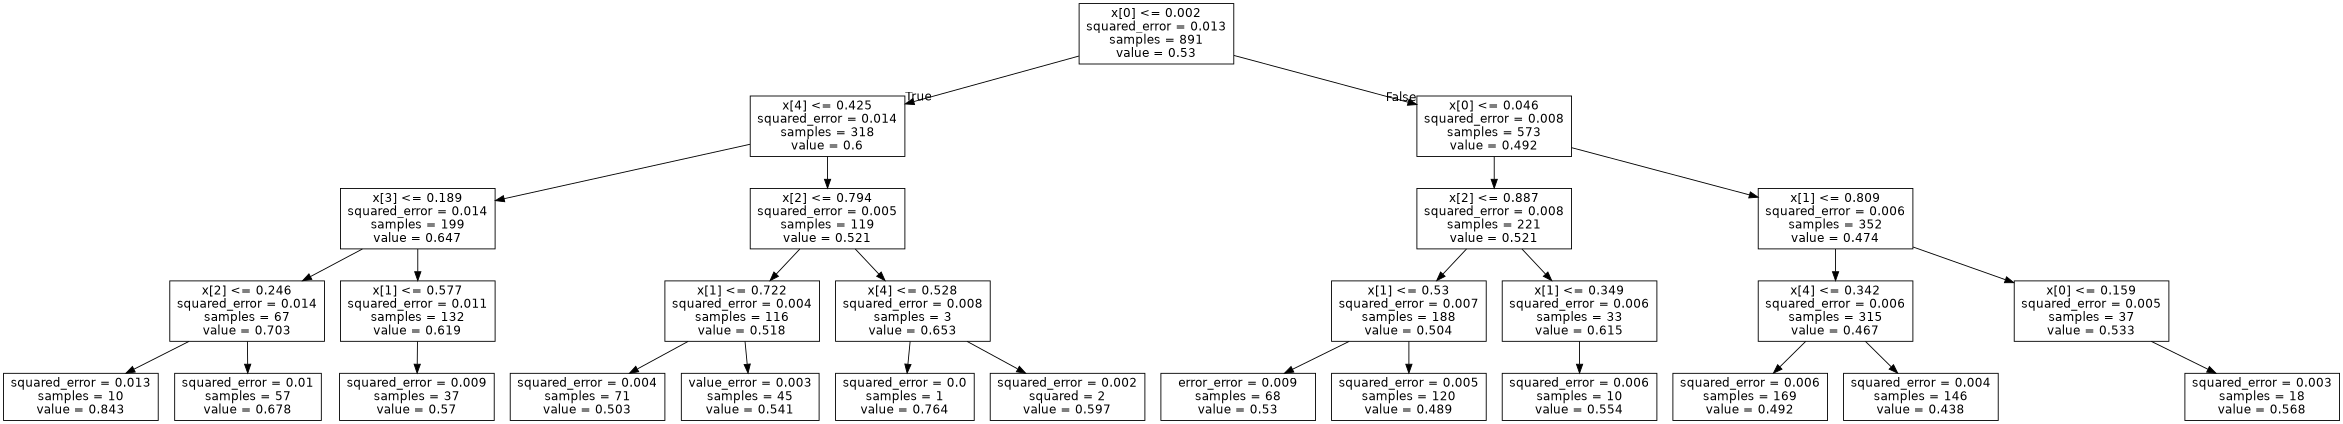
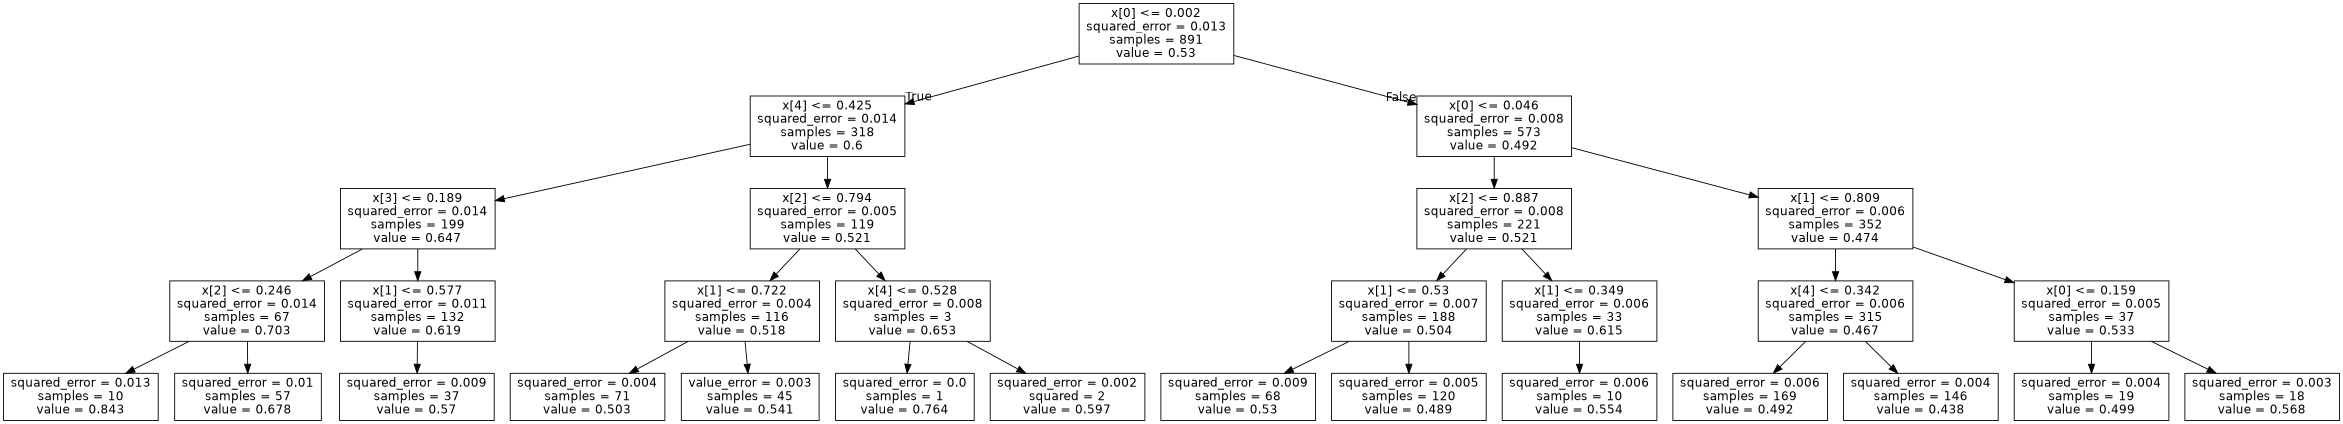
(1238, 397) -> (1238, 397)
none -> (2092, 397)
